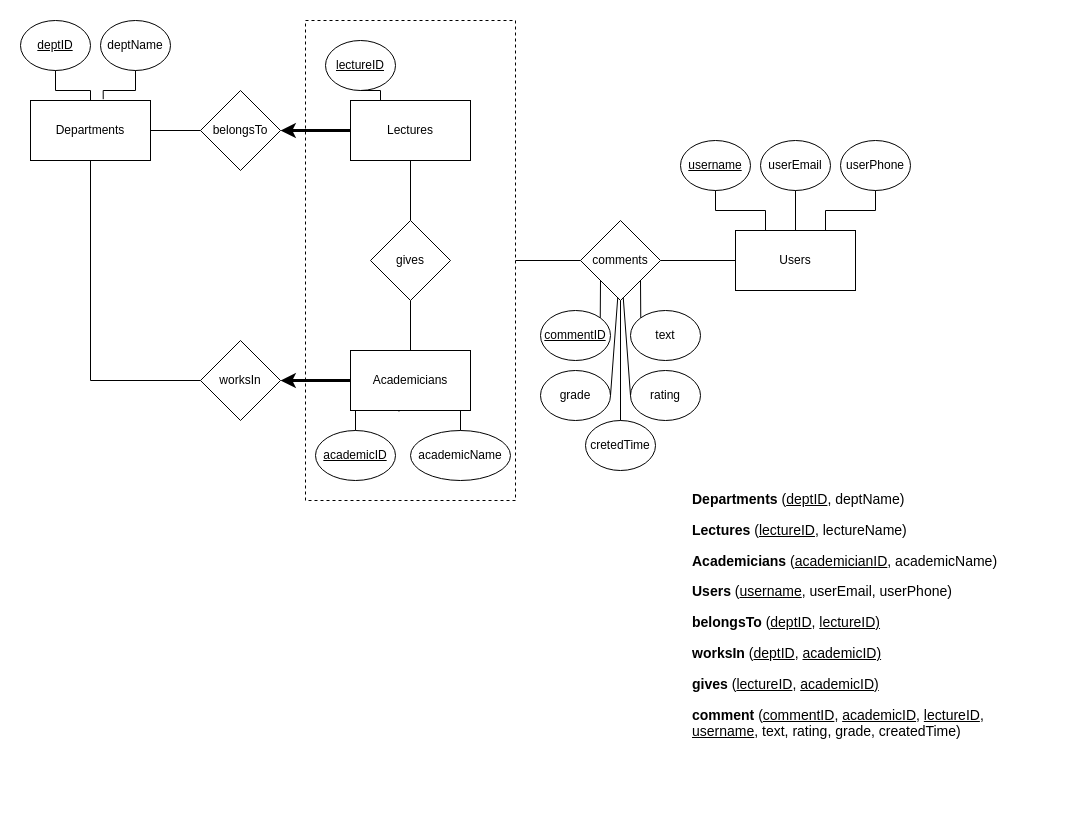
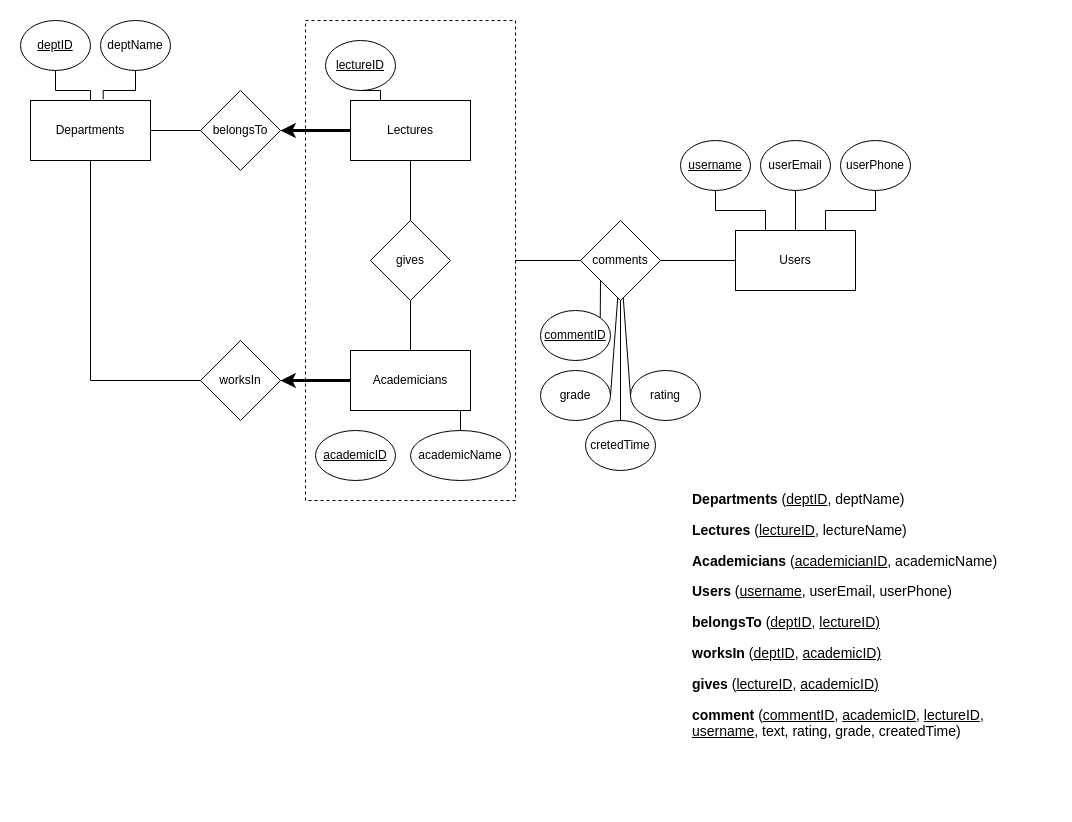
(641, 300) -> none
(666, 336) -> none
(356, 421) -> none
